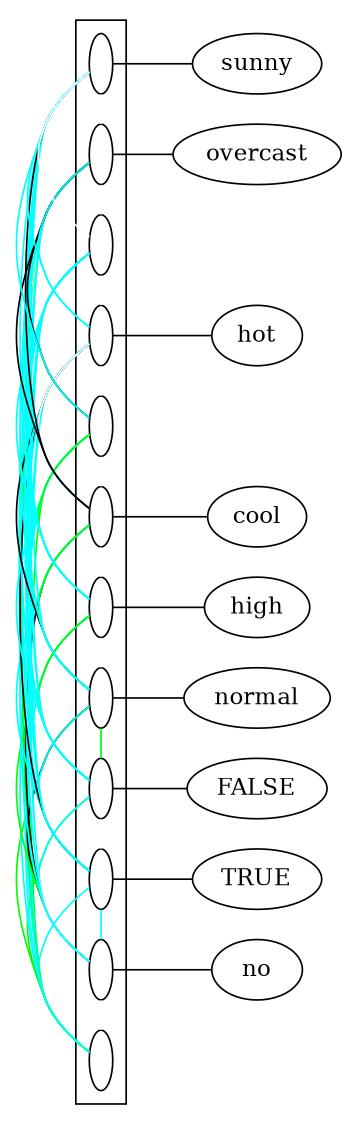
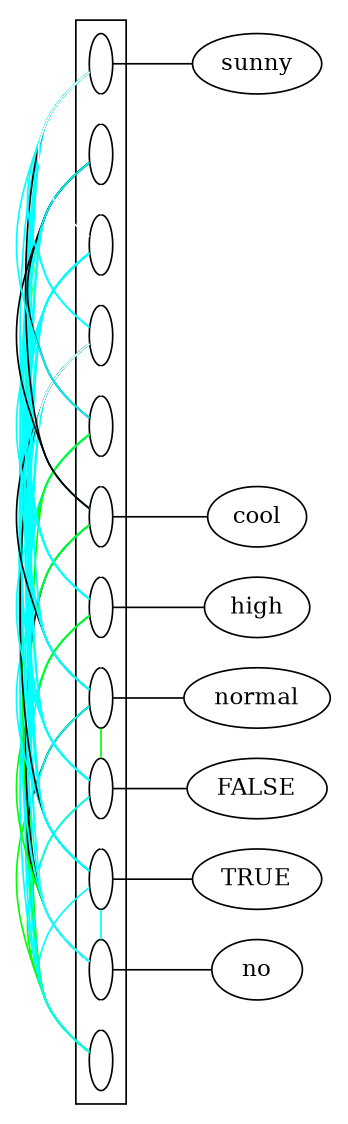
(257, 154) -> none
(257, 336) -> none
